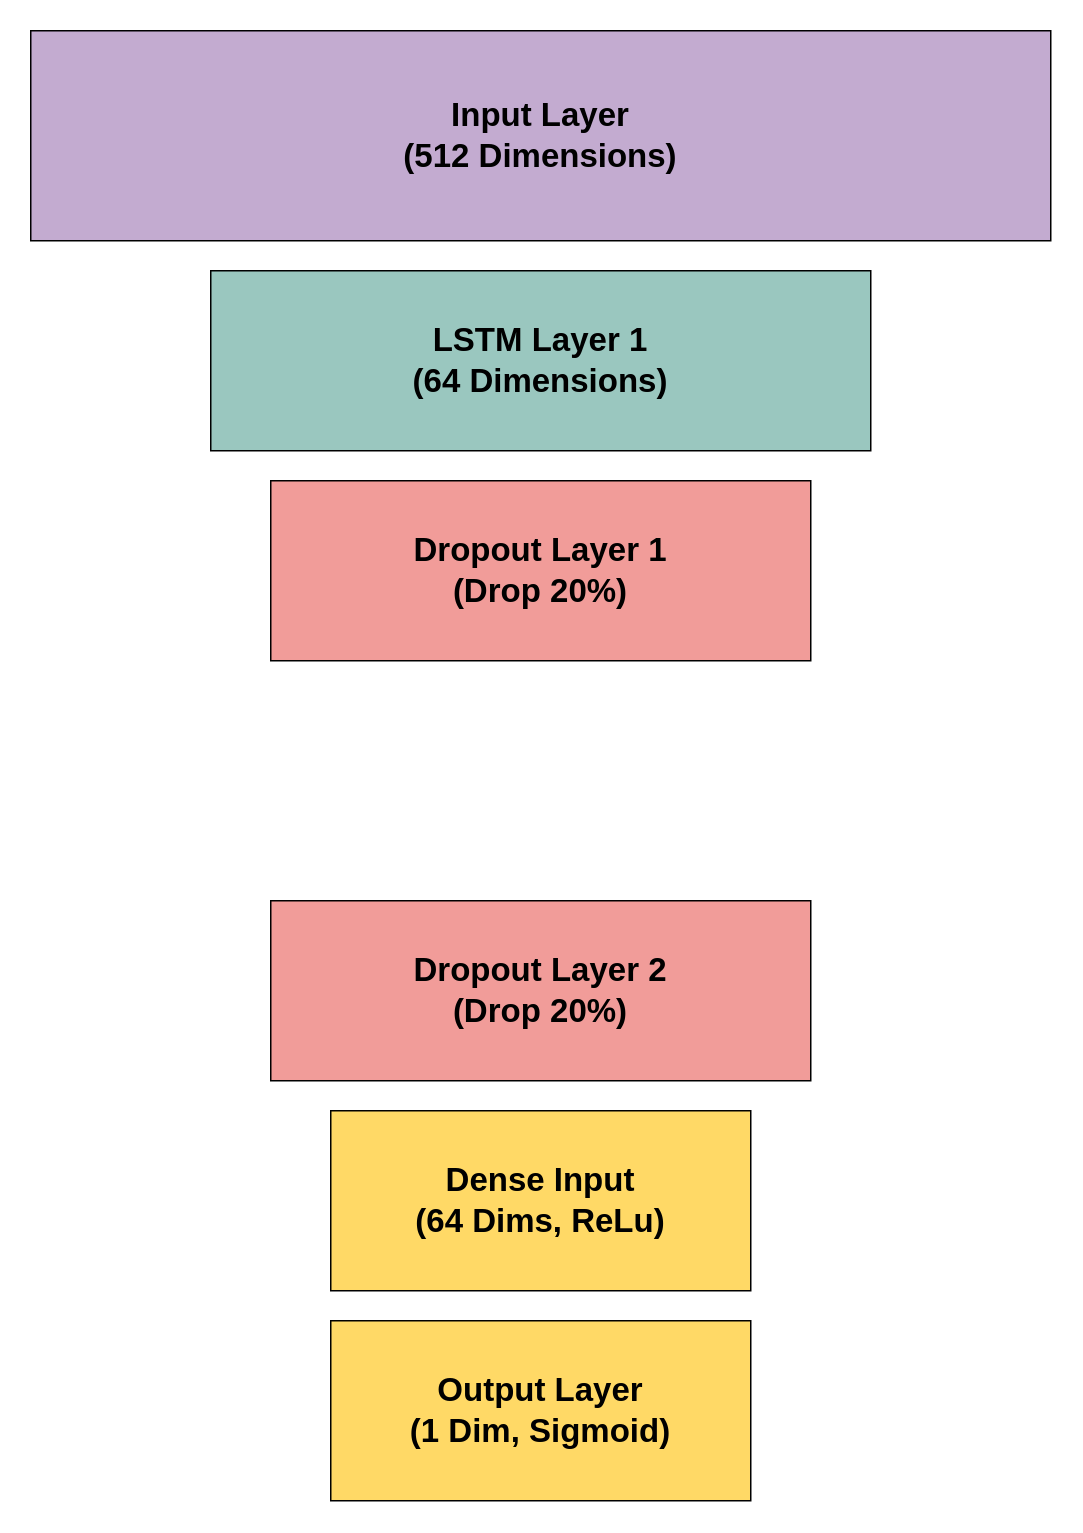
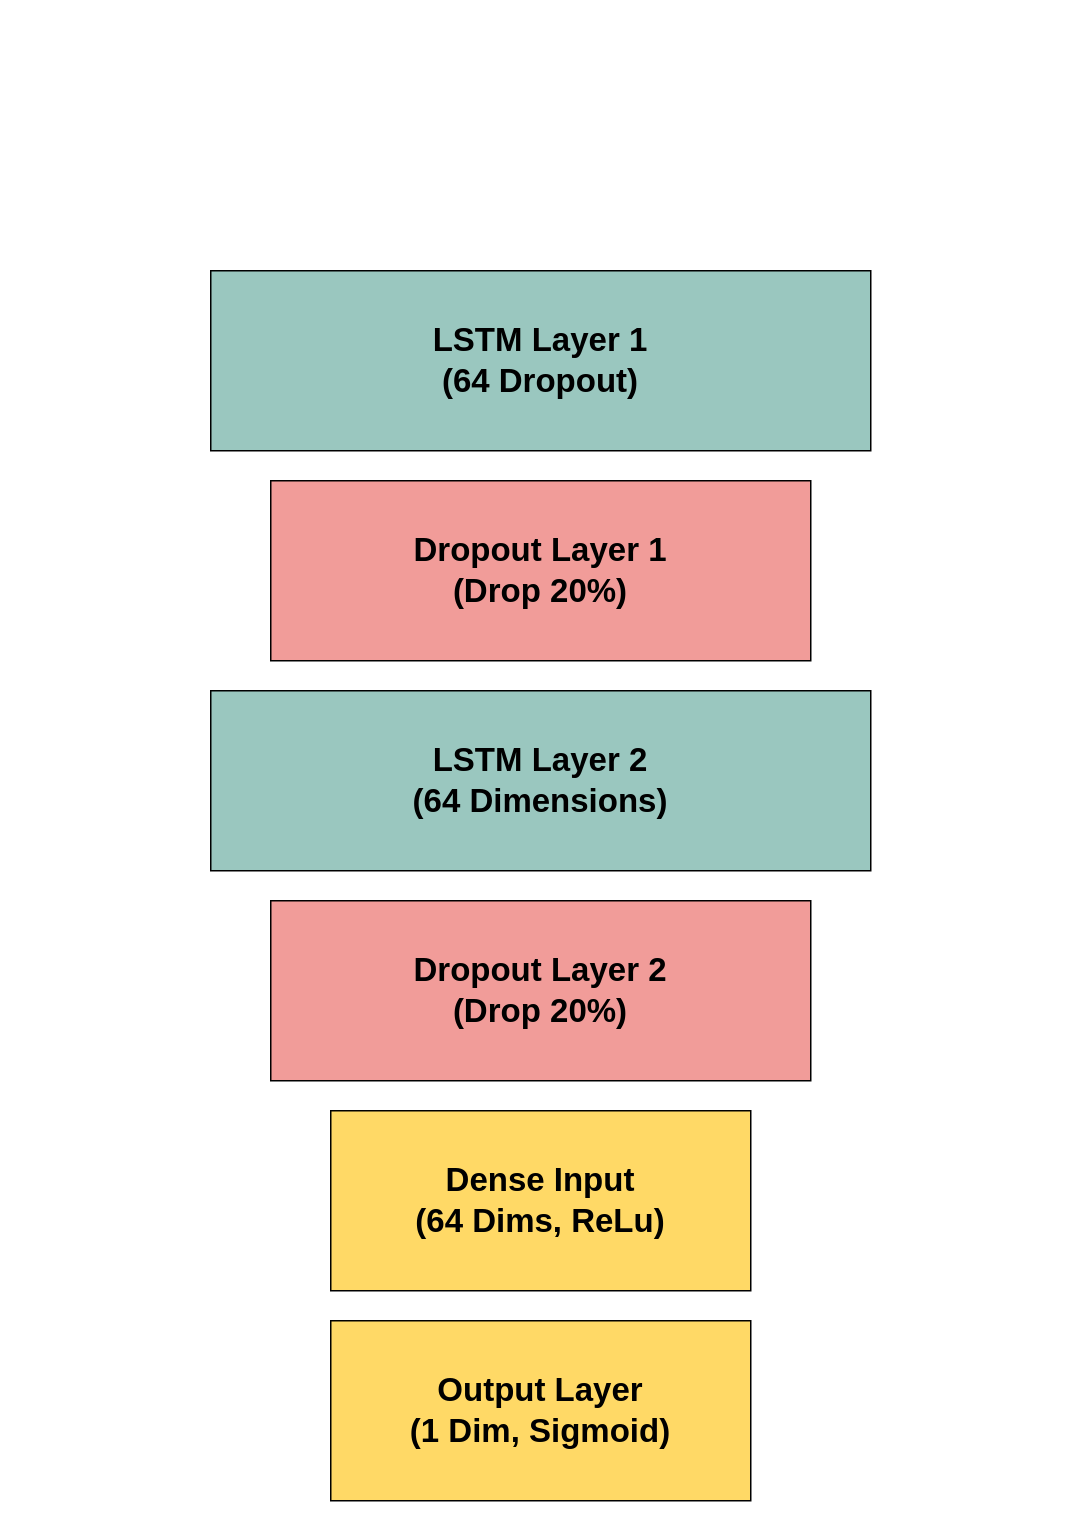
(541, 136) -> none
(541, 361) -> (541, 361)
none -> (541, 781)
